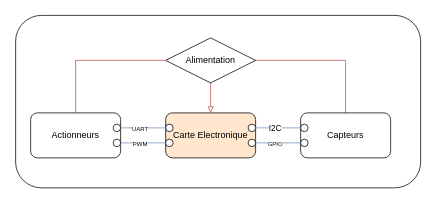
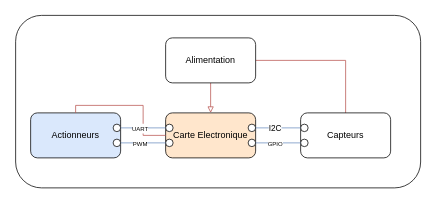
(97, 60) -> (118, 105)
(210, 60) -> (210, 60)
(75, 135) -> (75, 135)
